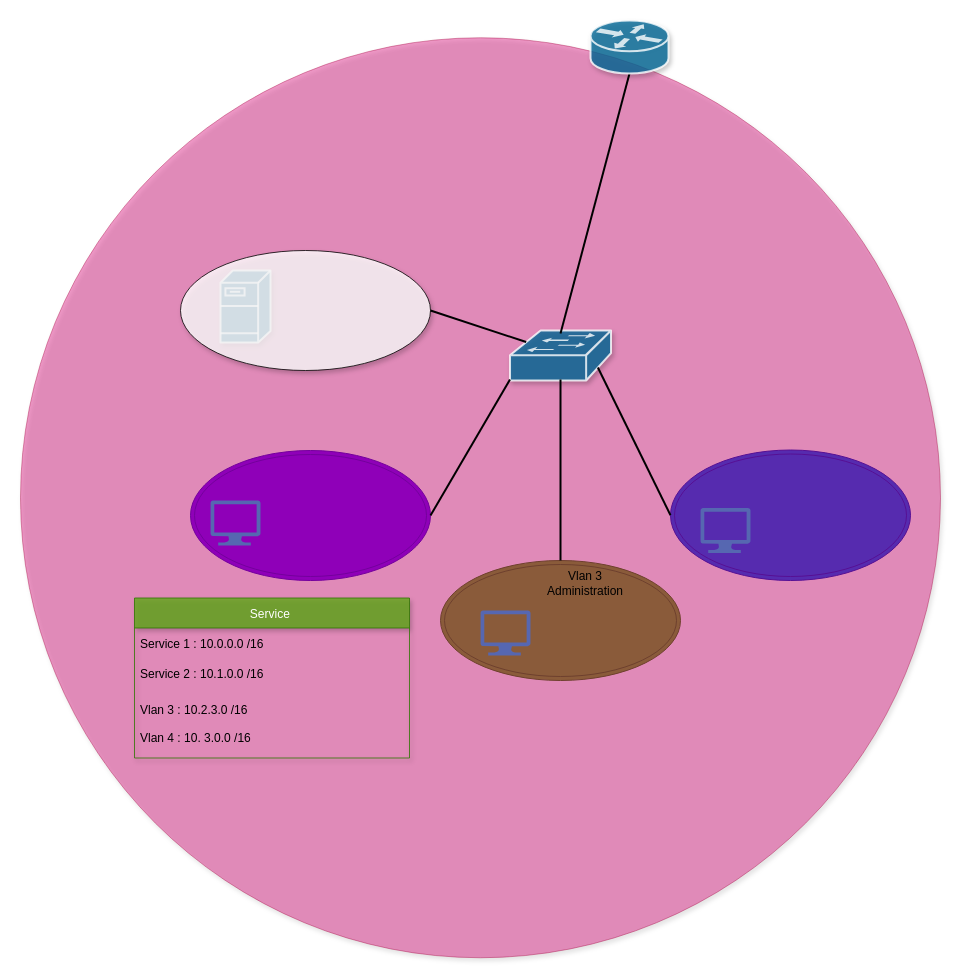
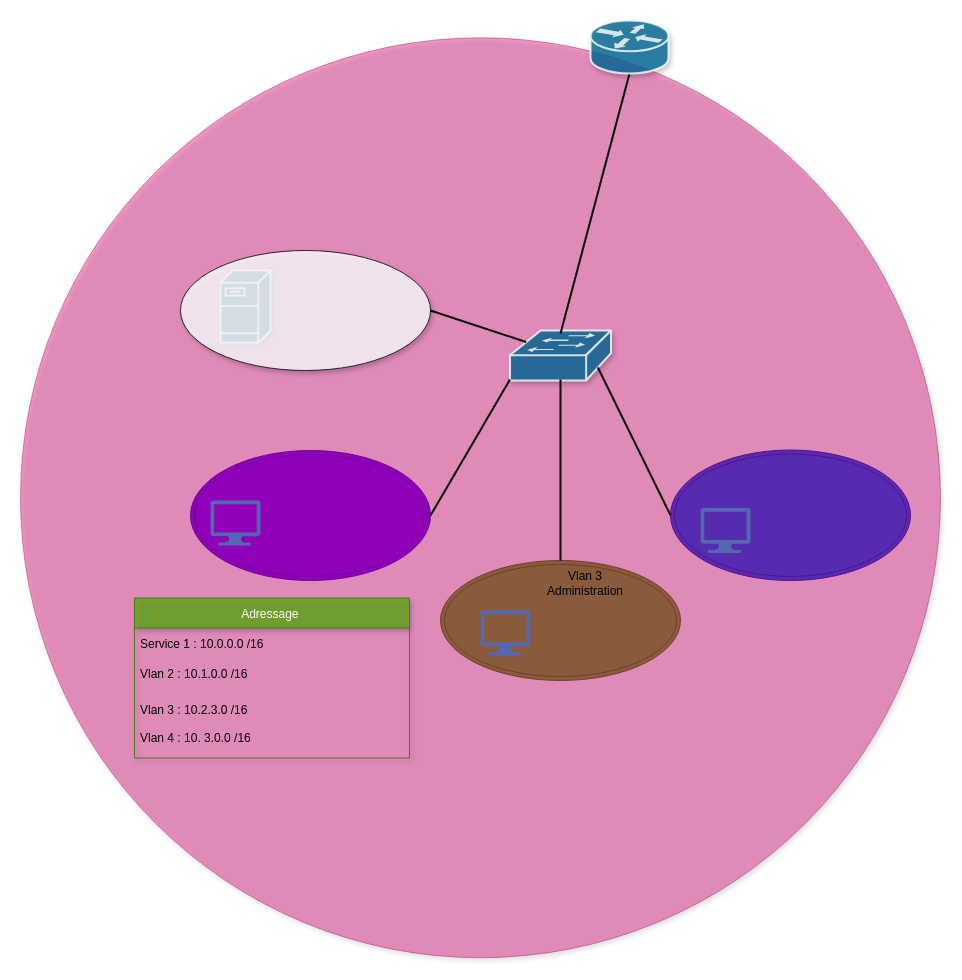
(272, 614) -> (272, 614)
(207, 674) -> (197, 674)
